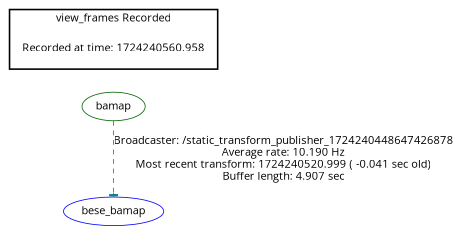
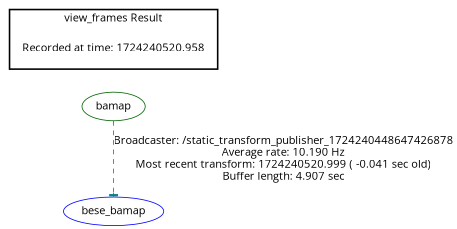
(114, 19) -> (114, 19)
(114, 48) -> (114, 48)
